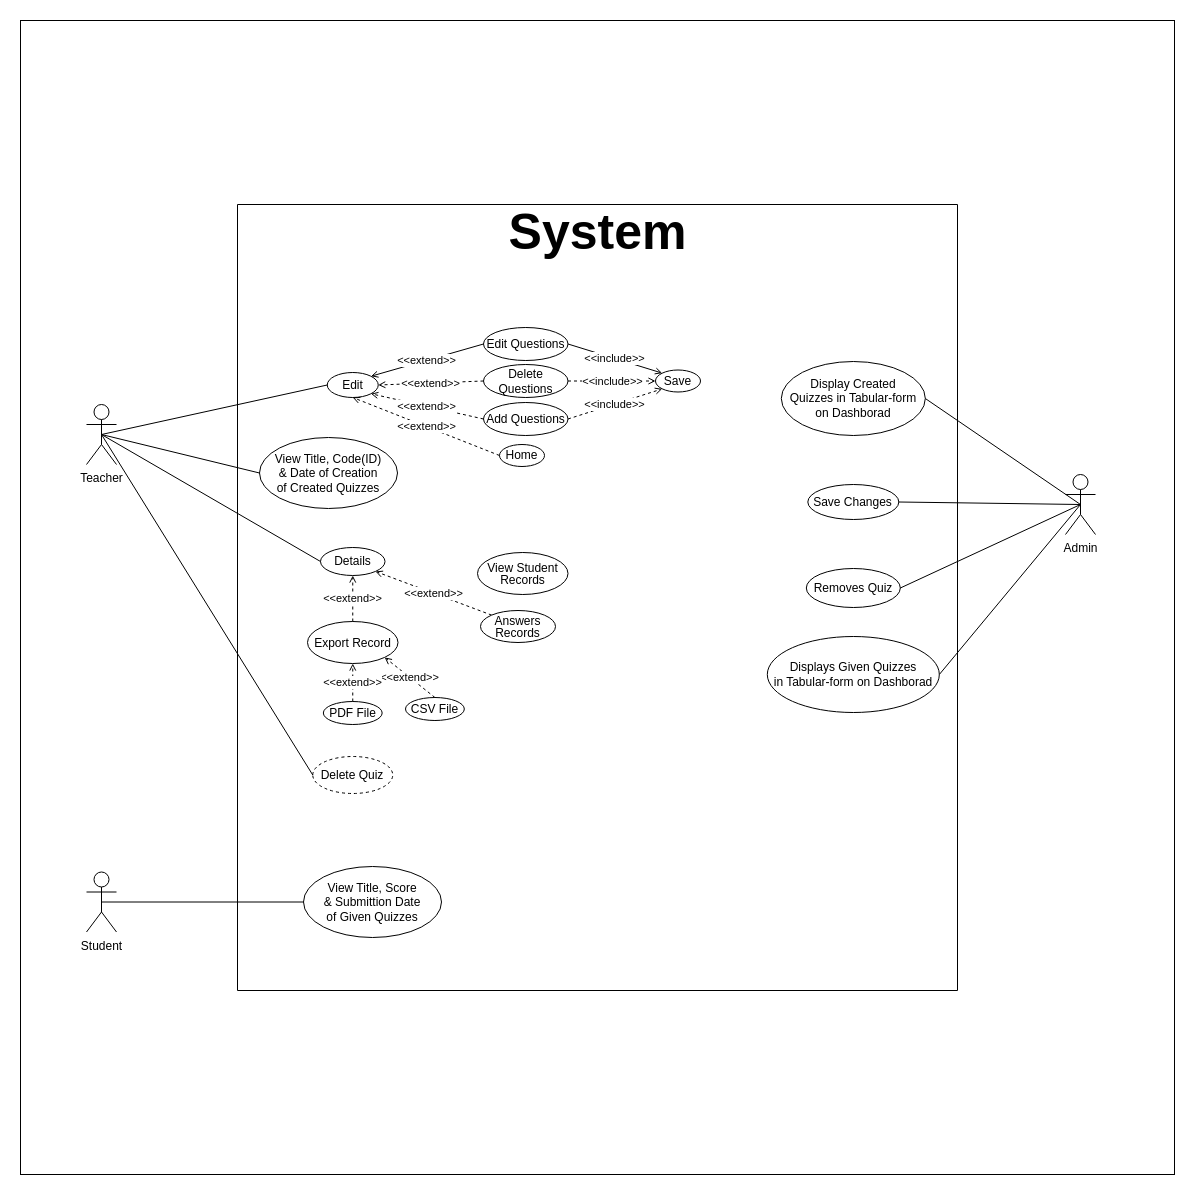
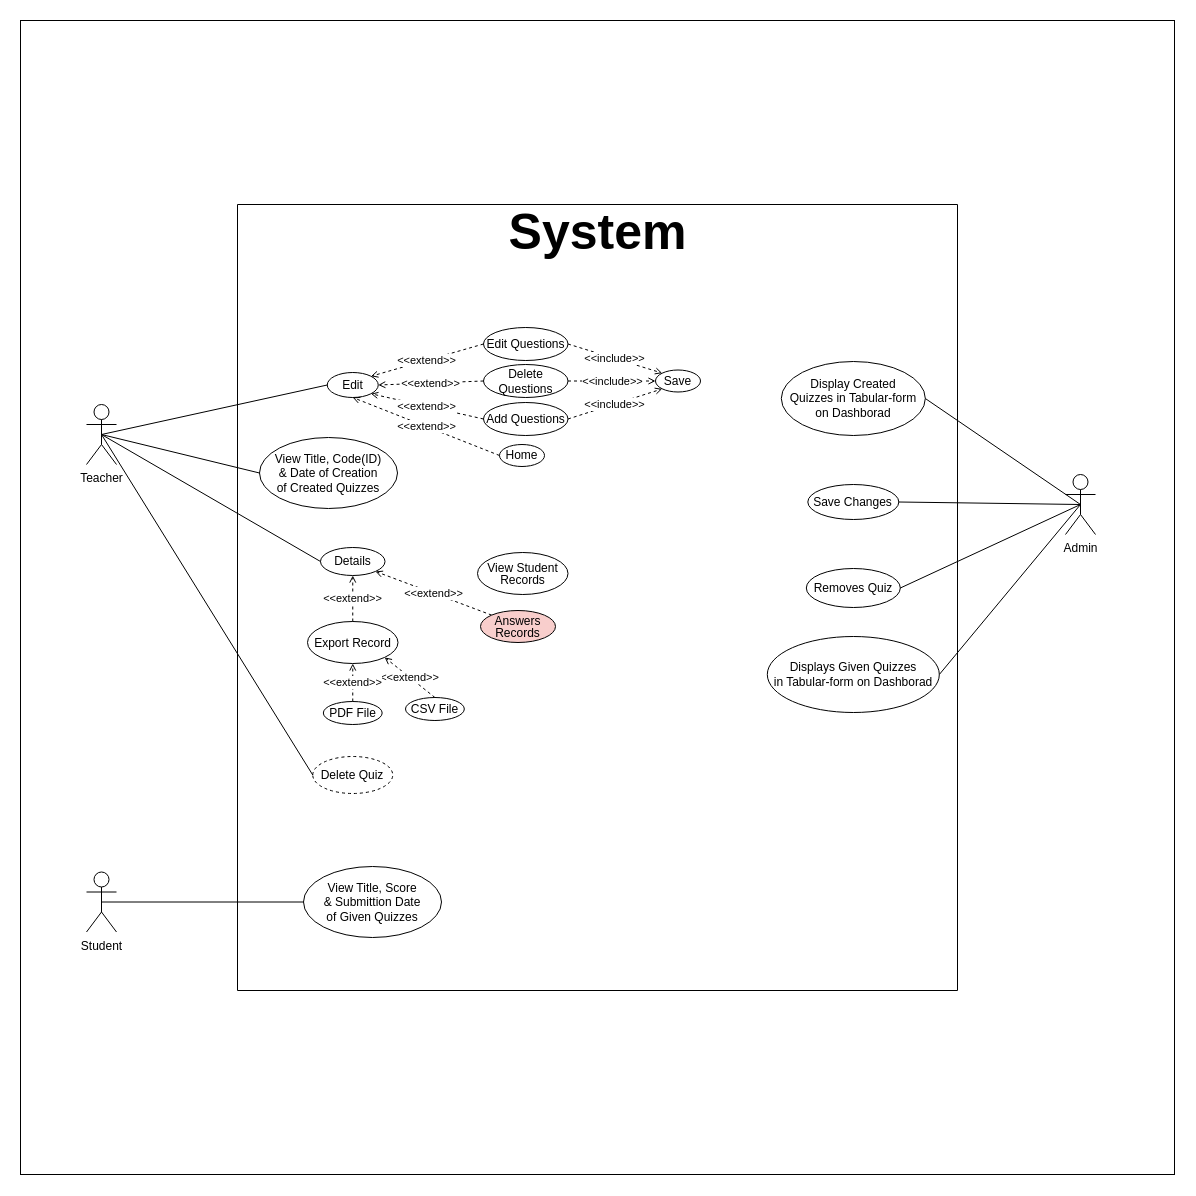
(464, 350) -> (464, 350)
(647, 368) -> (647, 368)
(518, 627) -> (518, 627)
